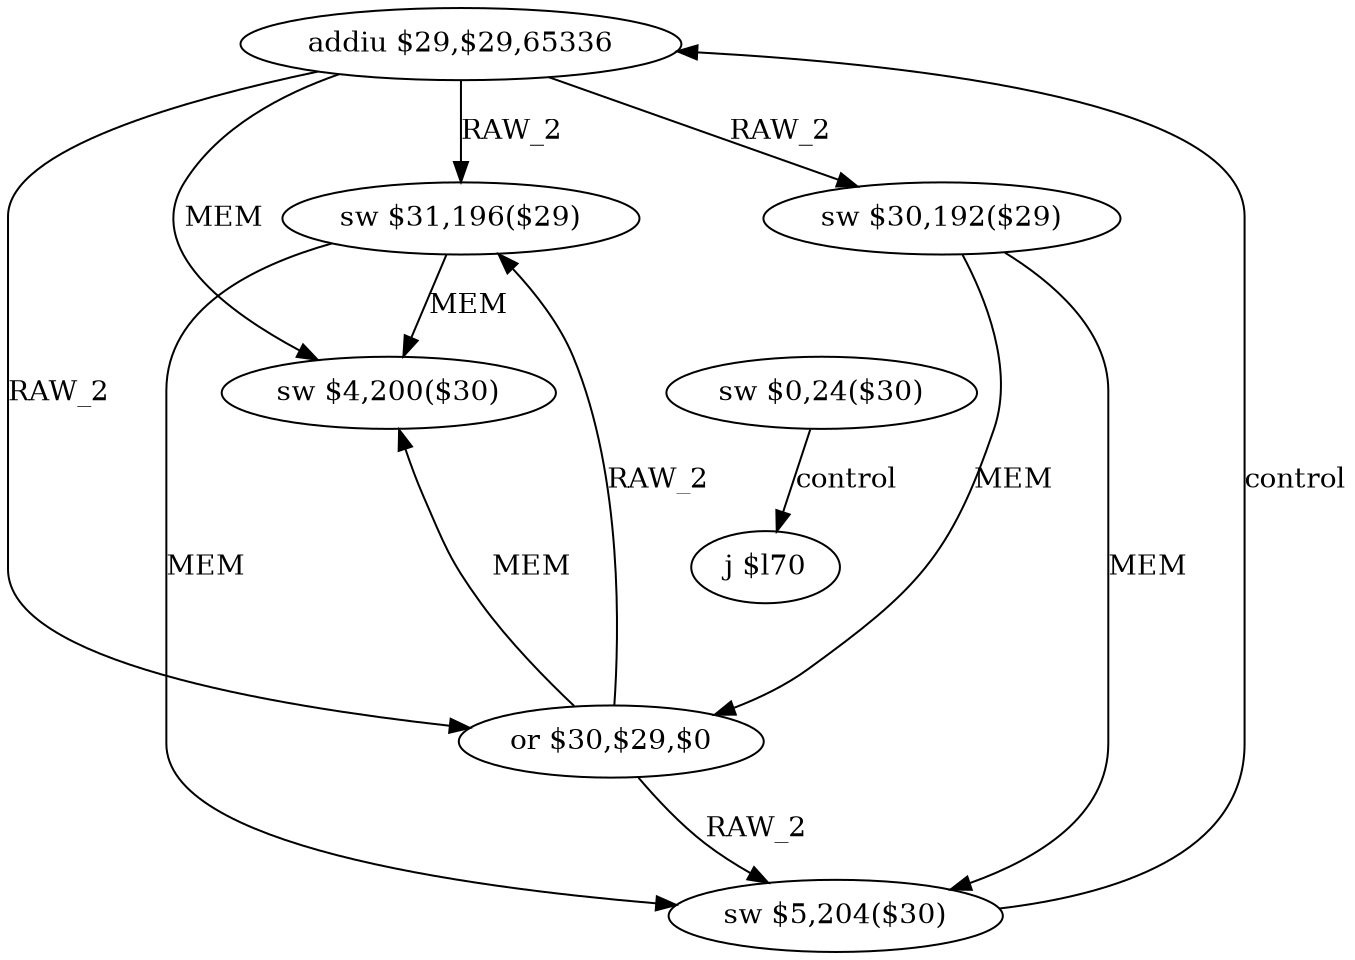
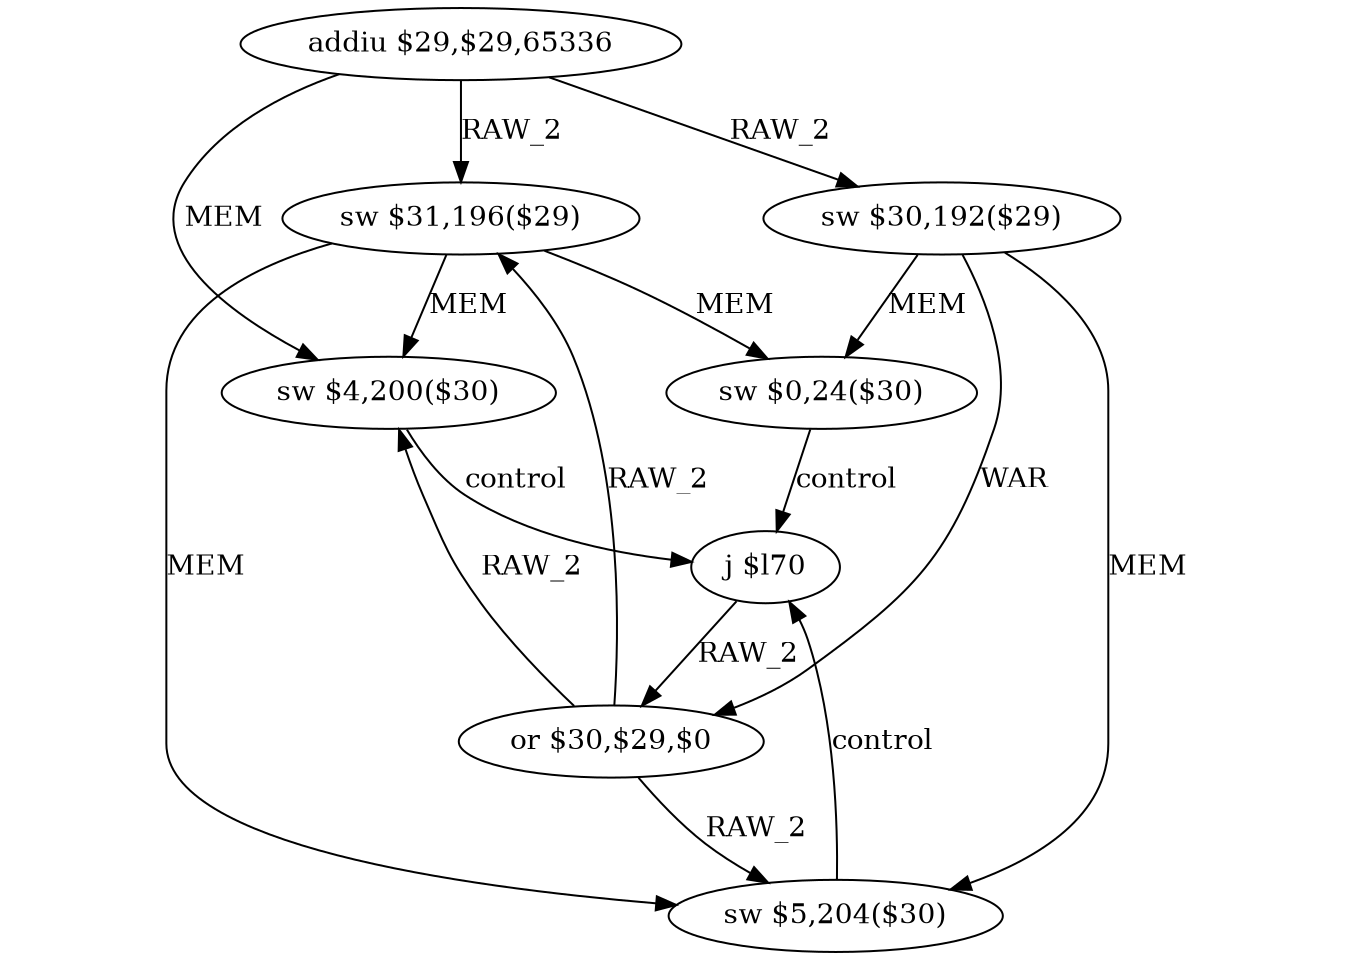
none -> (649, 295)
none -> (888, 297)
(1245, 343) -> (830, 747)
(8, 459) -> (696, 646)
(1014, 480) -> (1014, 480)
none -> (523, 524)
(532, 567) -> (532, 567)
